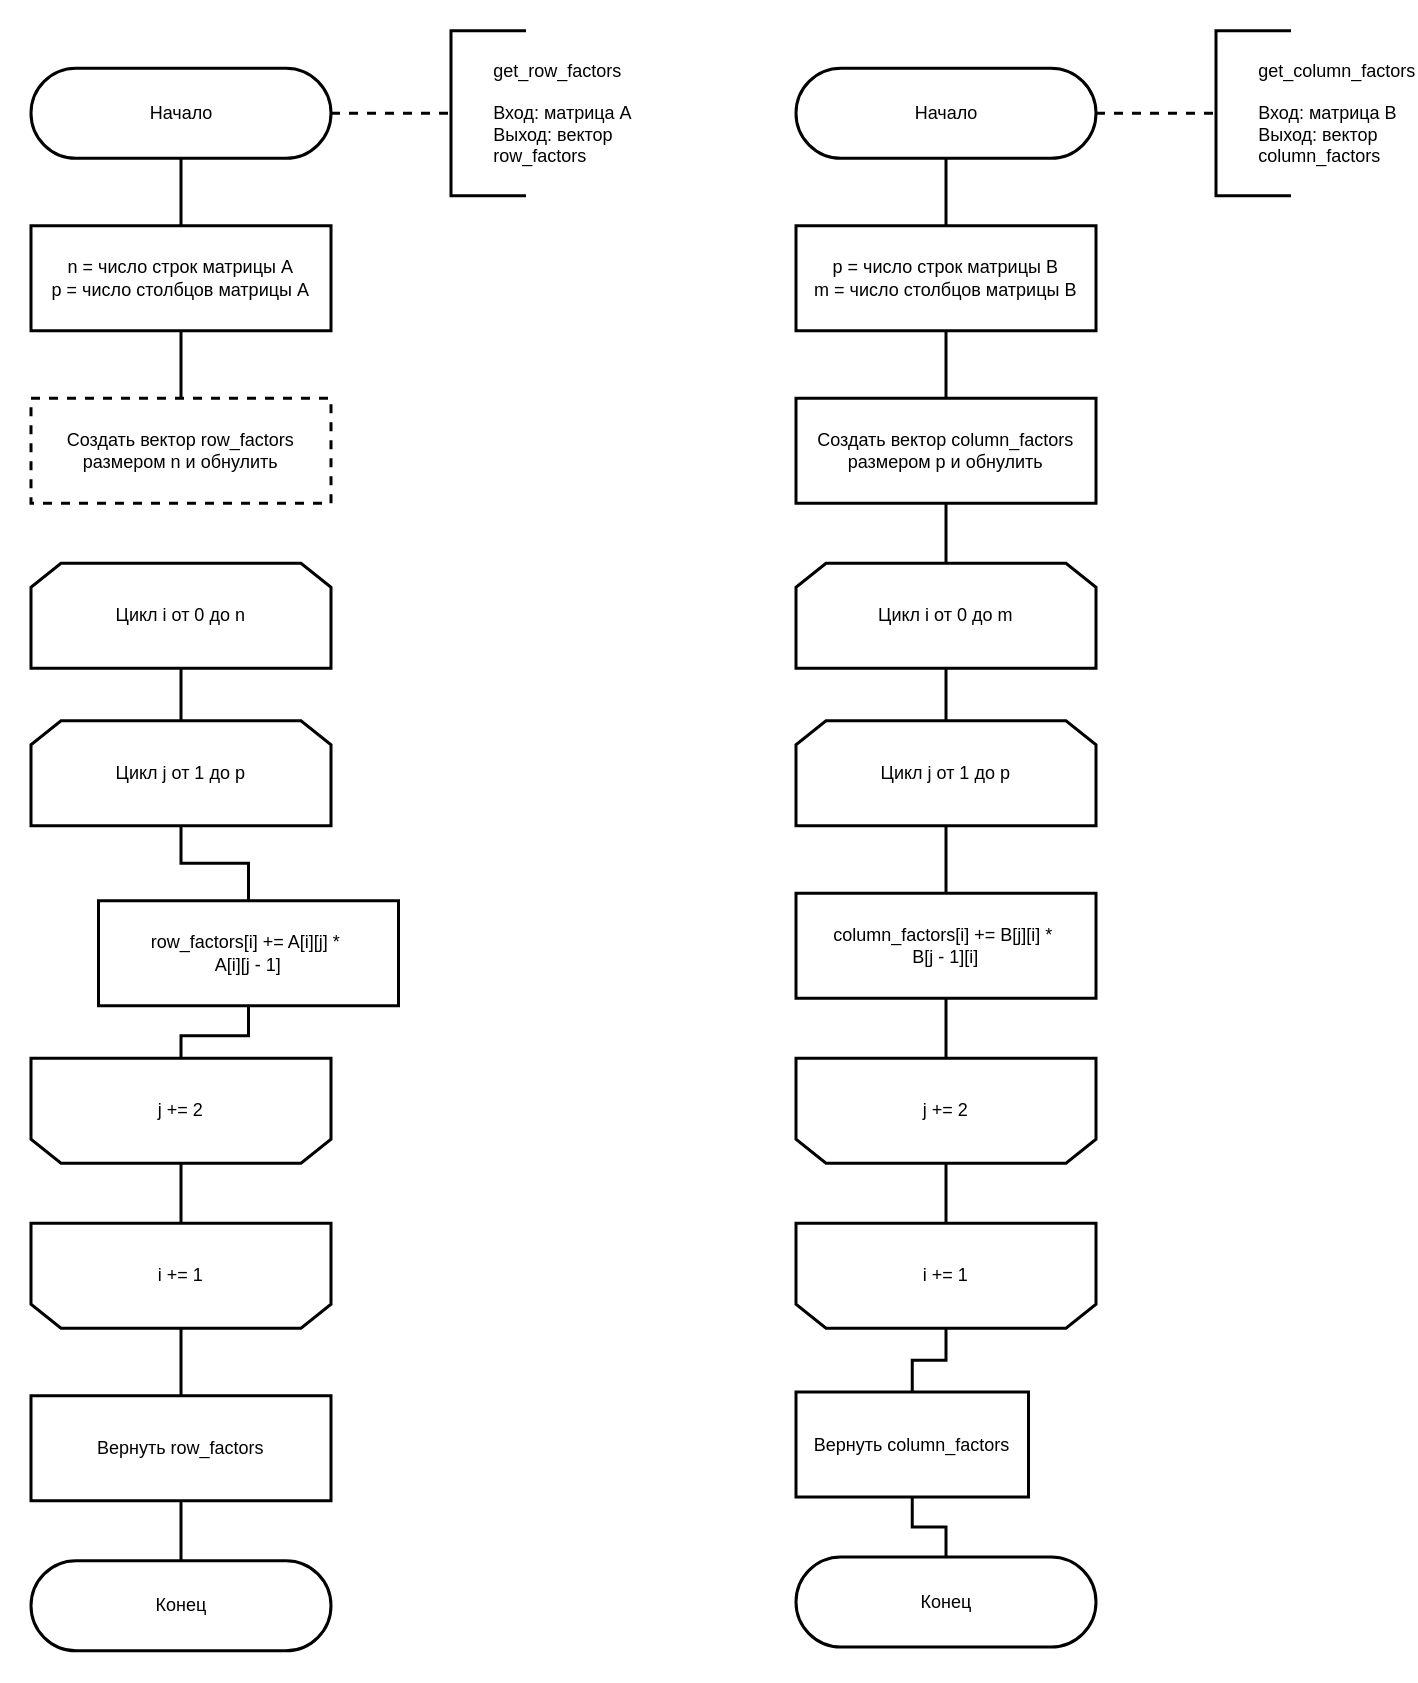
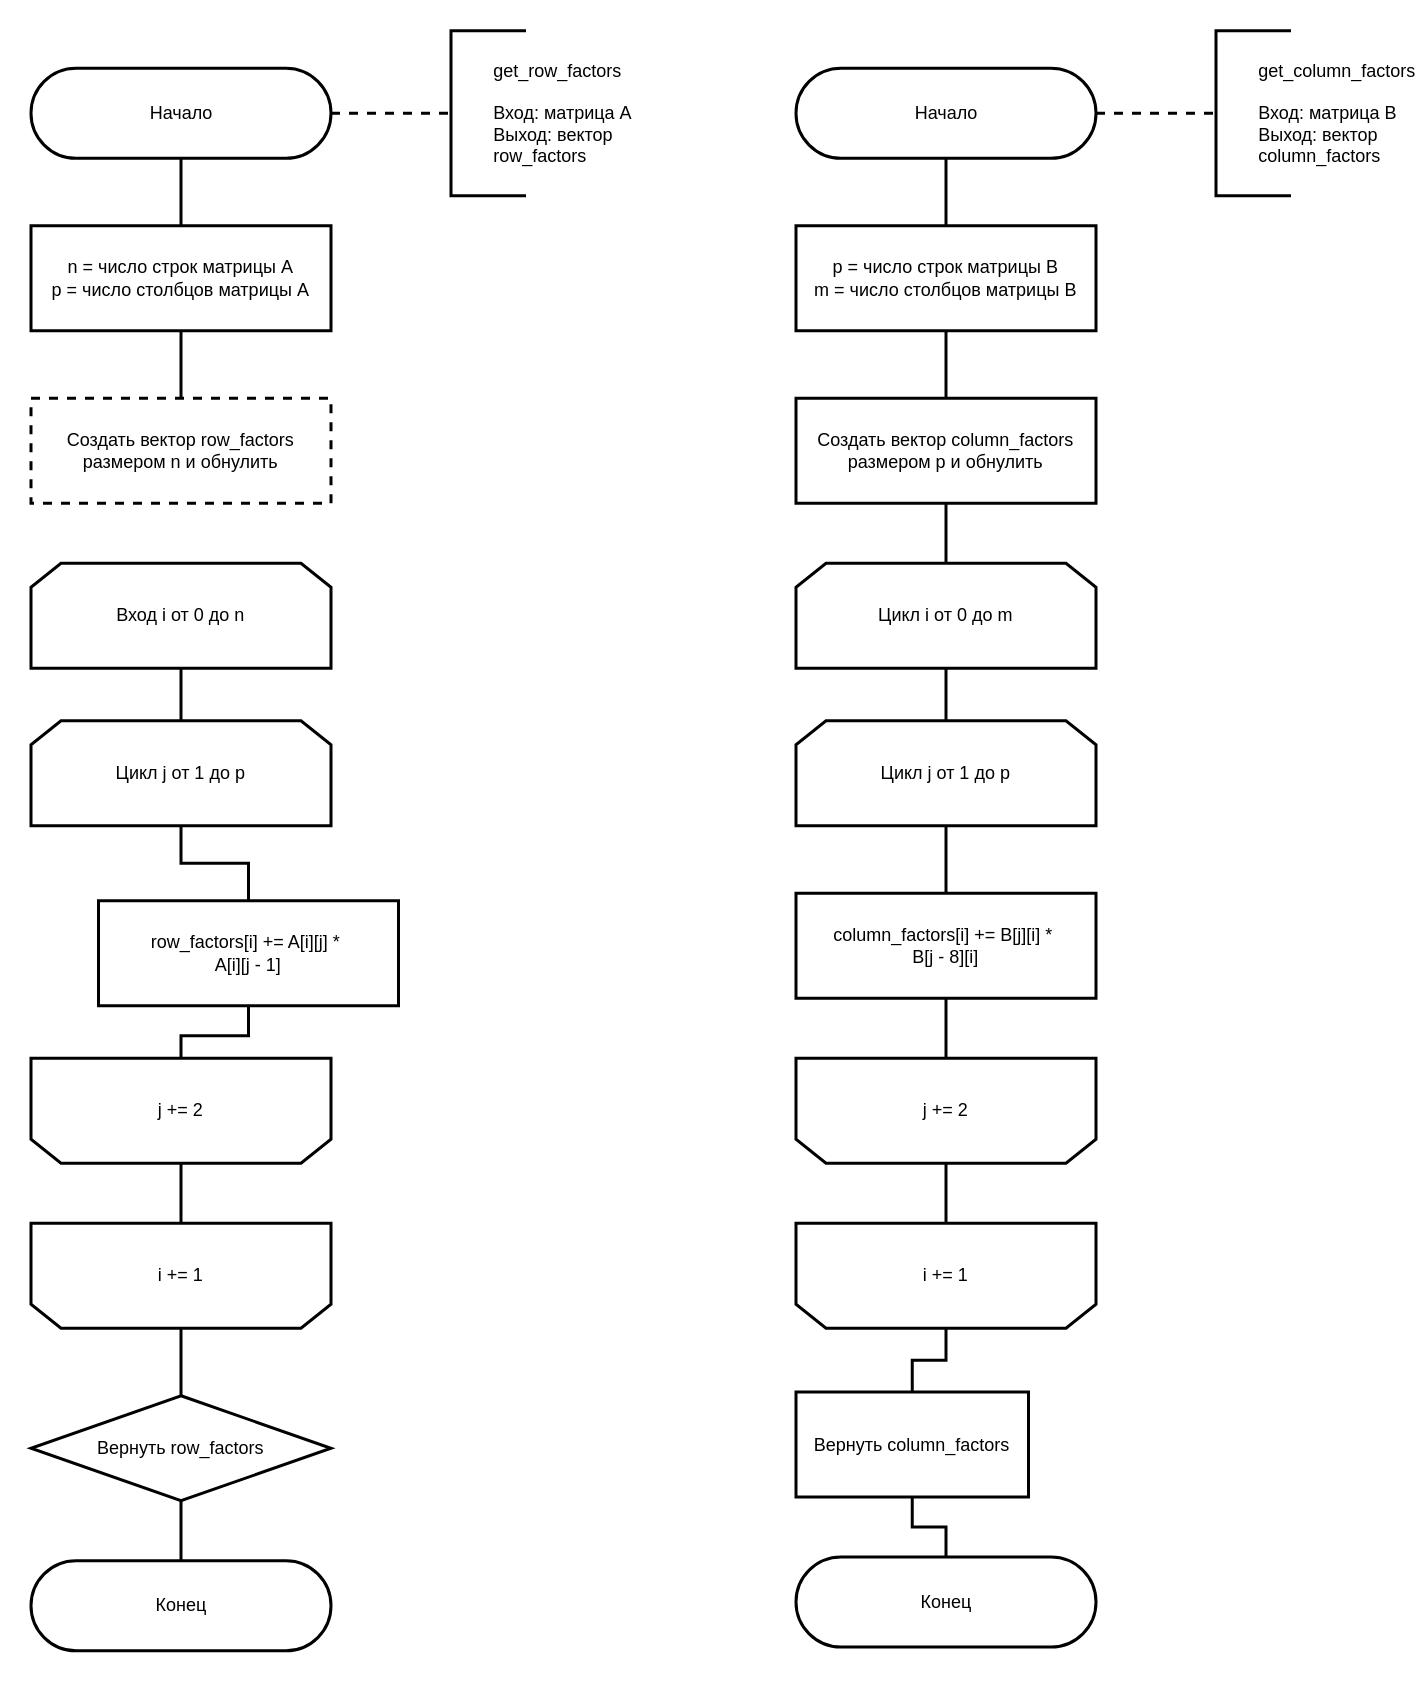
(181, 616) -> (181, 616)
(946, 946) -> (946, 946)
(181, 1448) -> (181, 1448)
